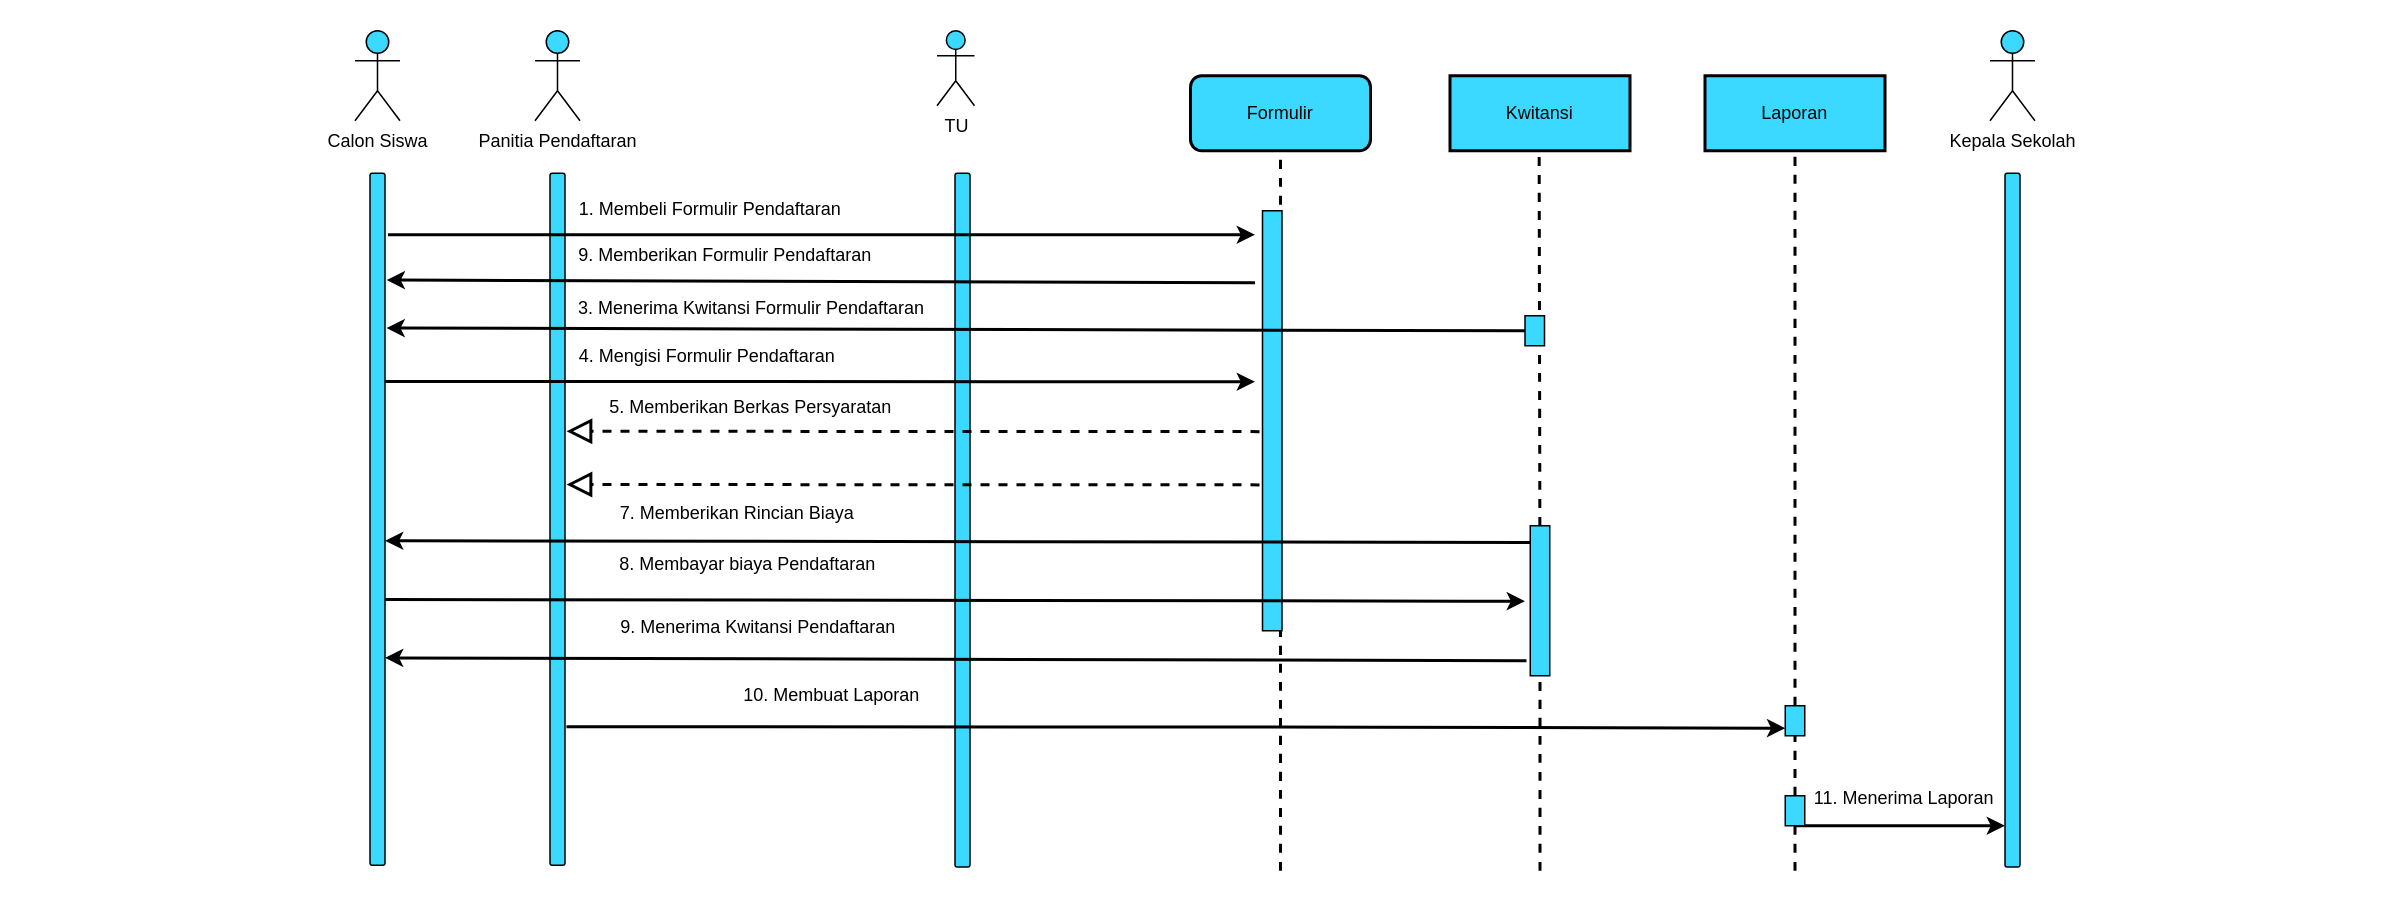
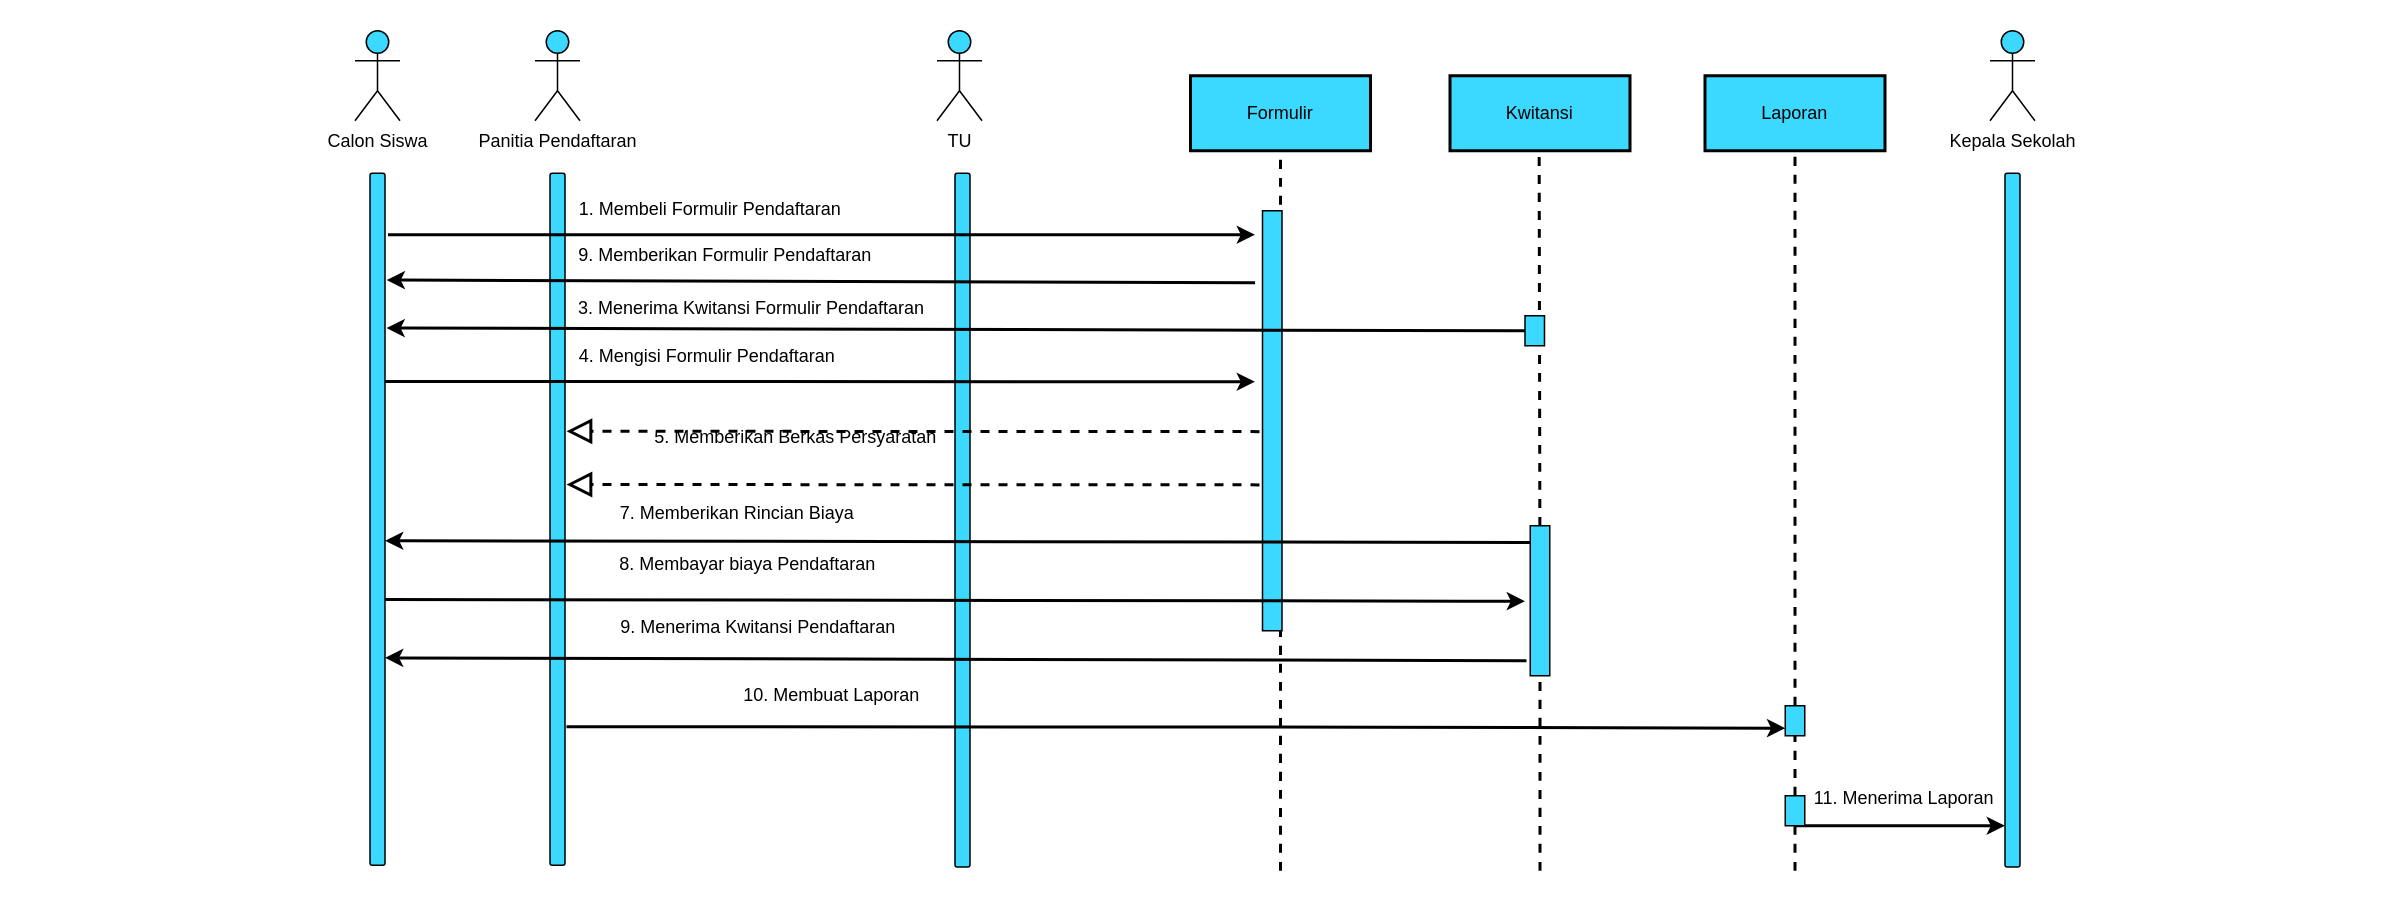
(956, 68) -> (959, 76)
(1280, 113) -> (1280, 113)
(751, 407) -> (796, 437)
